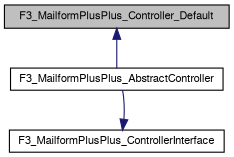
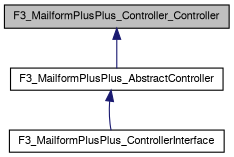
(117, 17) -> (117, 17)
(124, 105) -> (109, 116)
